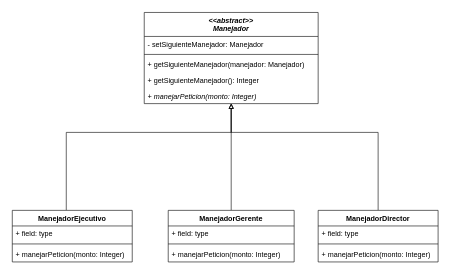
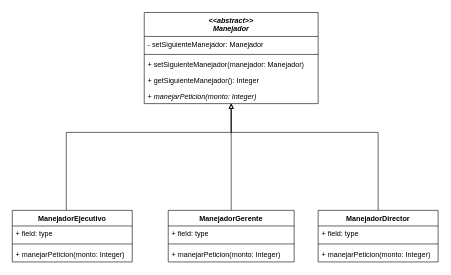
(234, 65) -> (234, 65)
